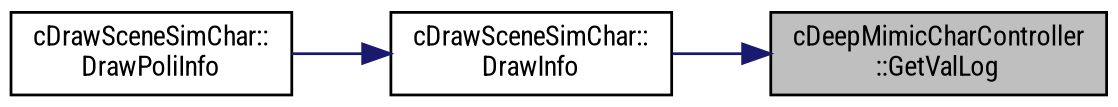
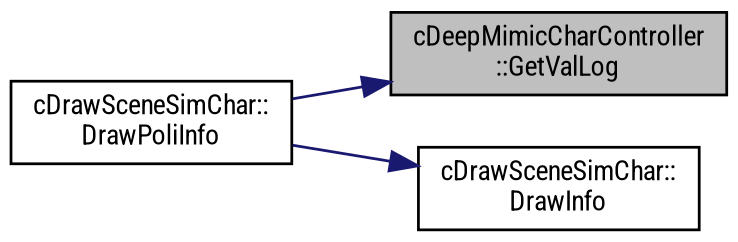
(708, 54) -> (328, 93)
